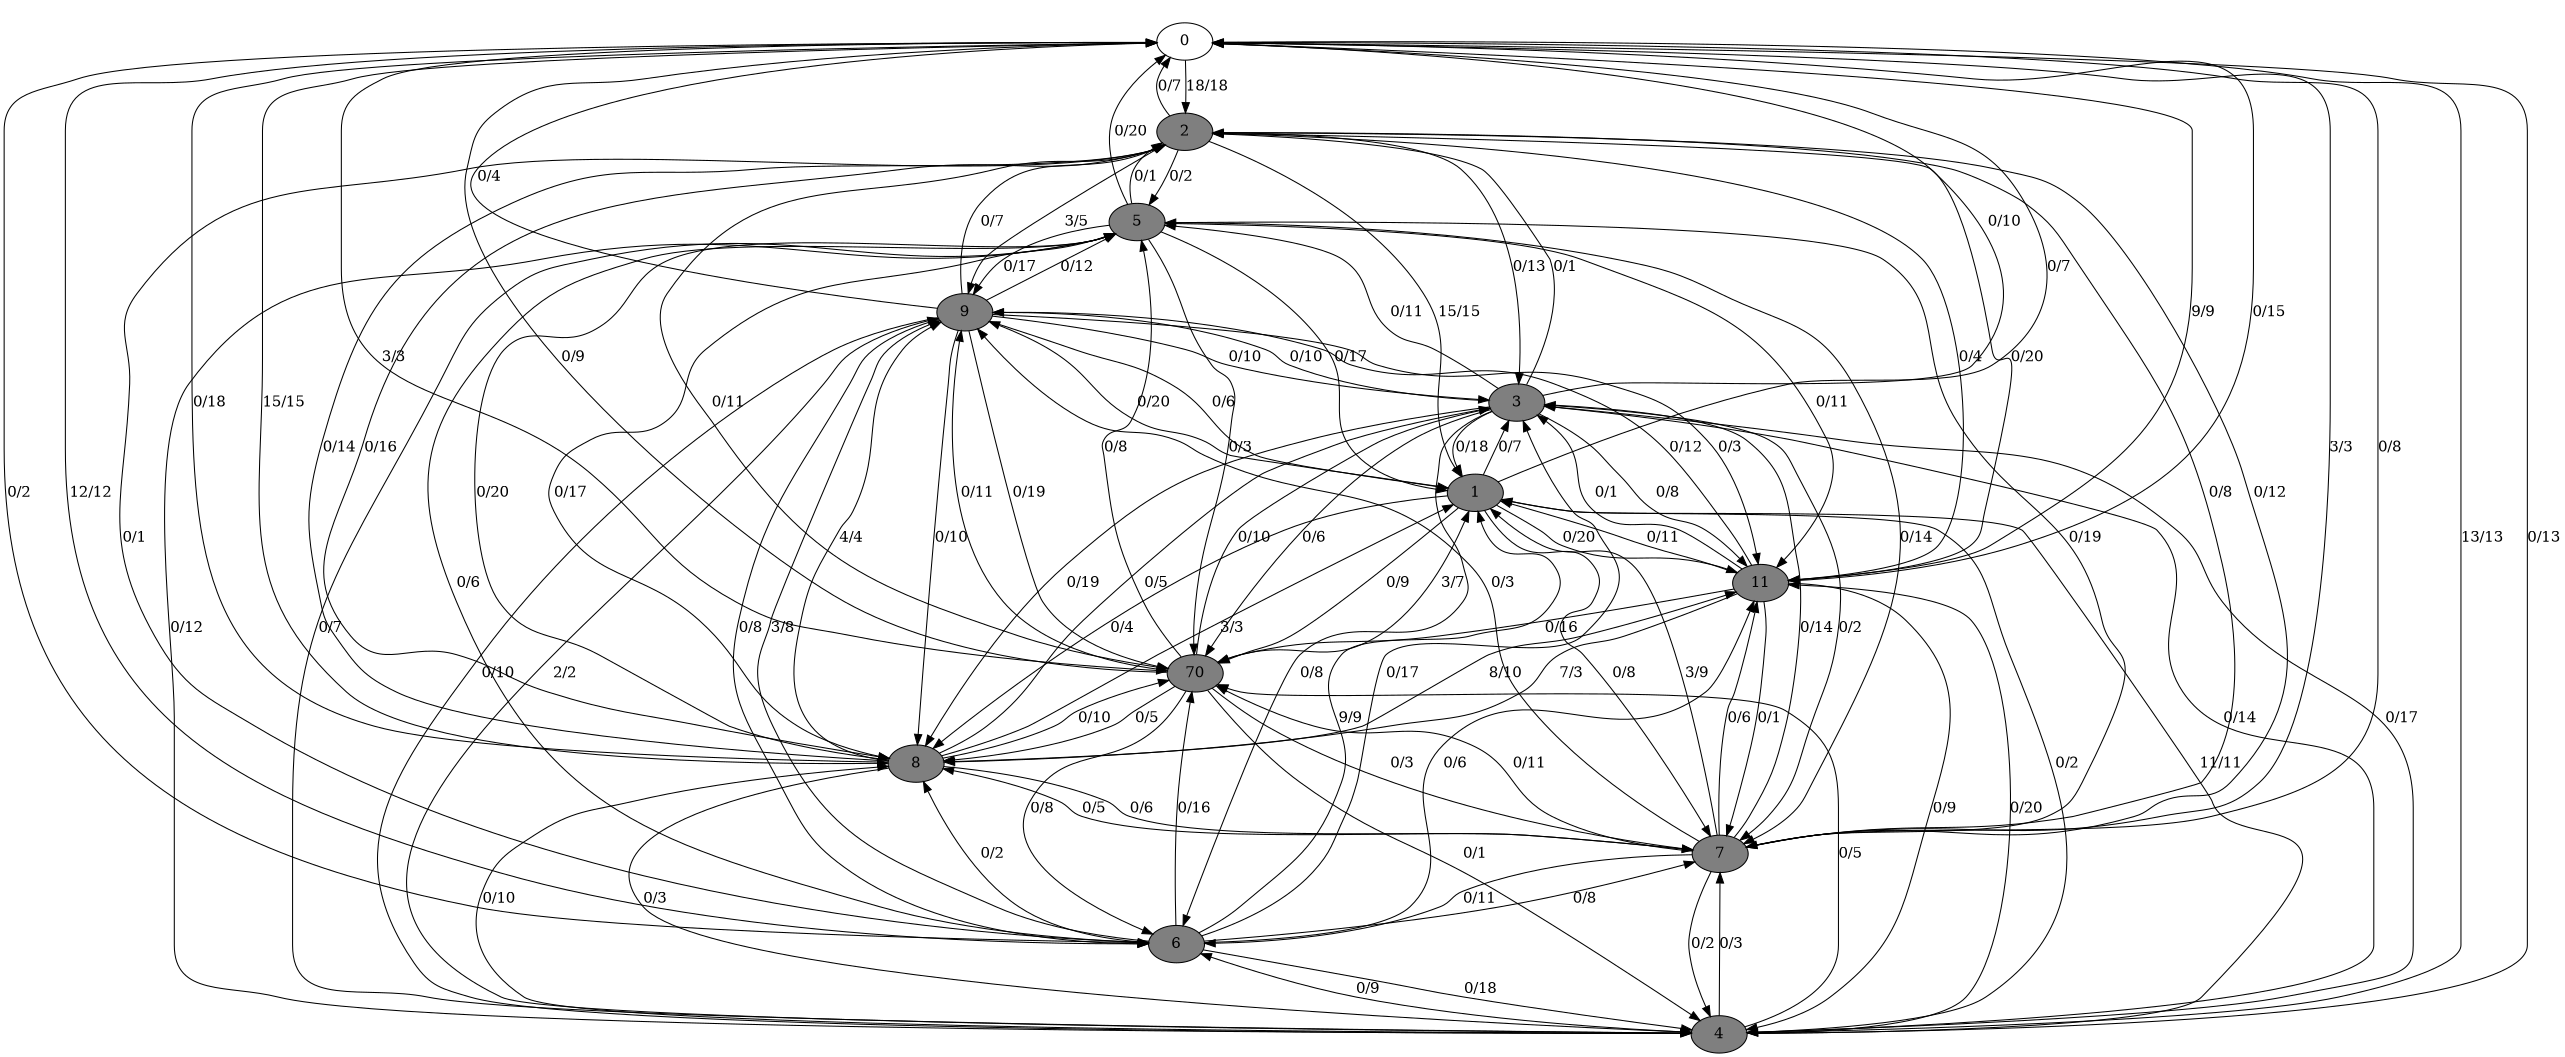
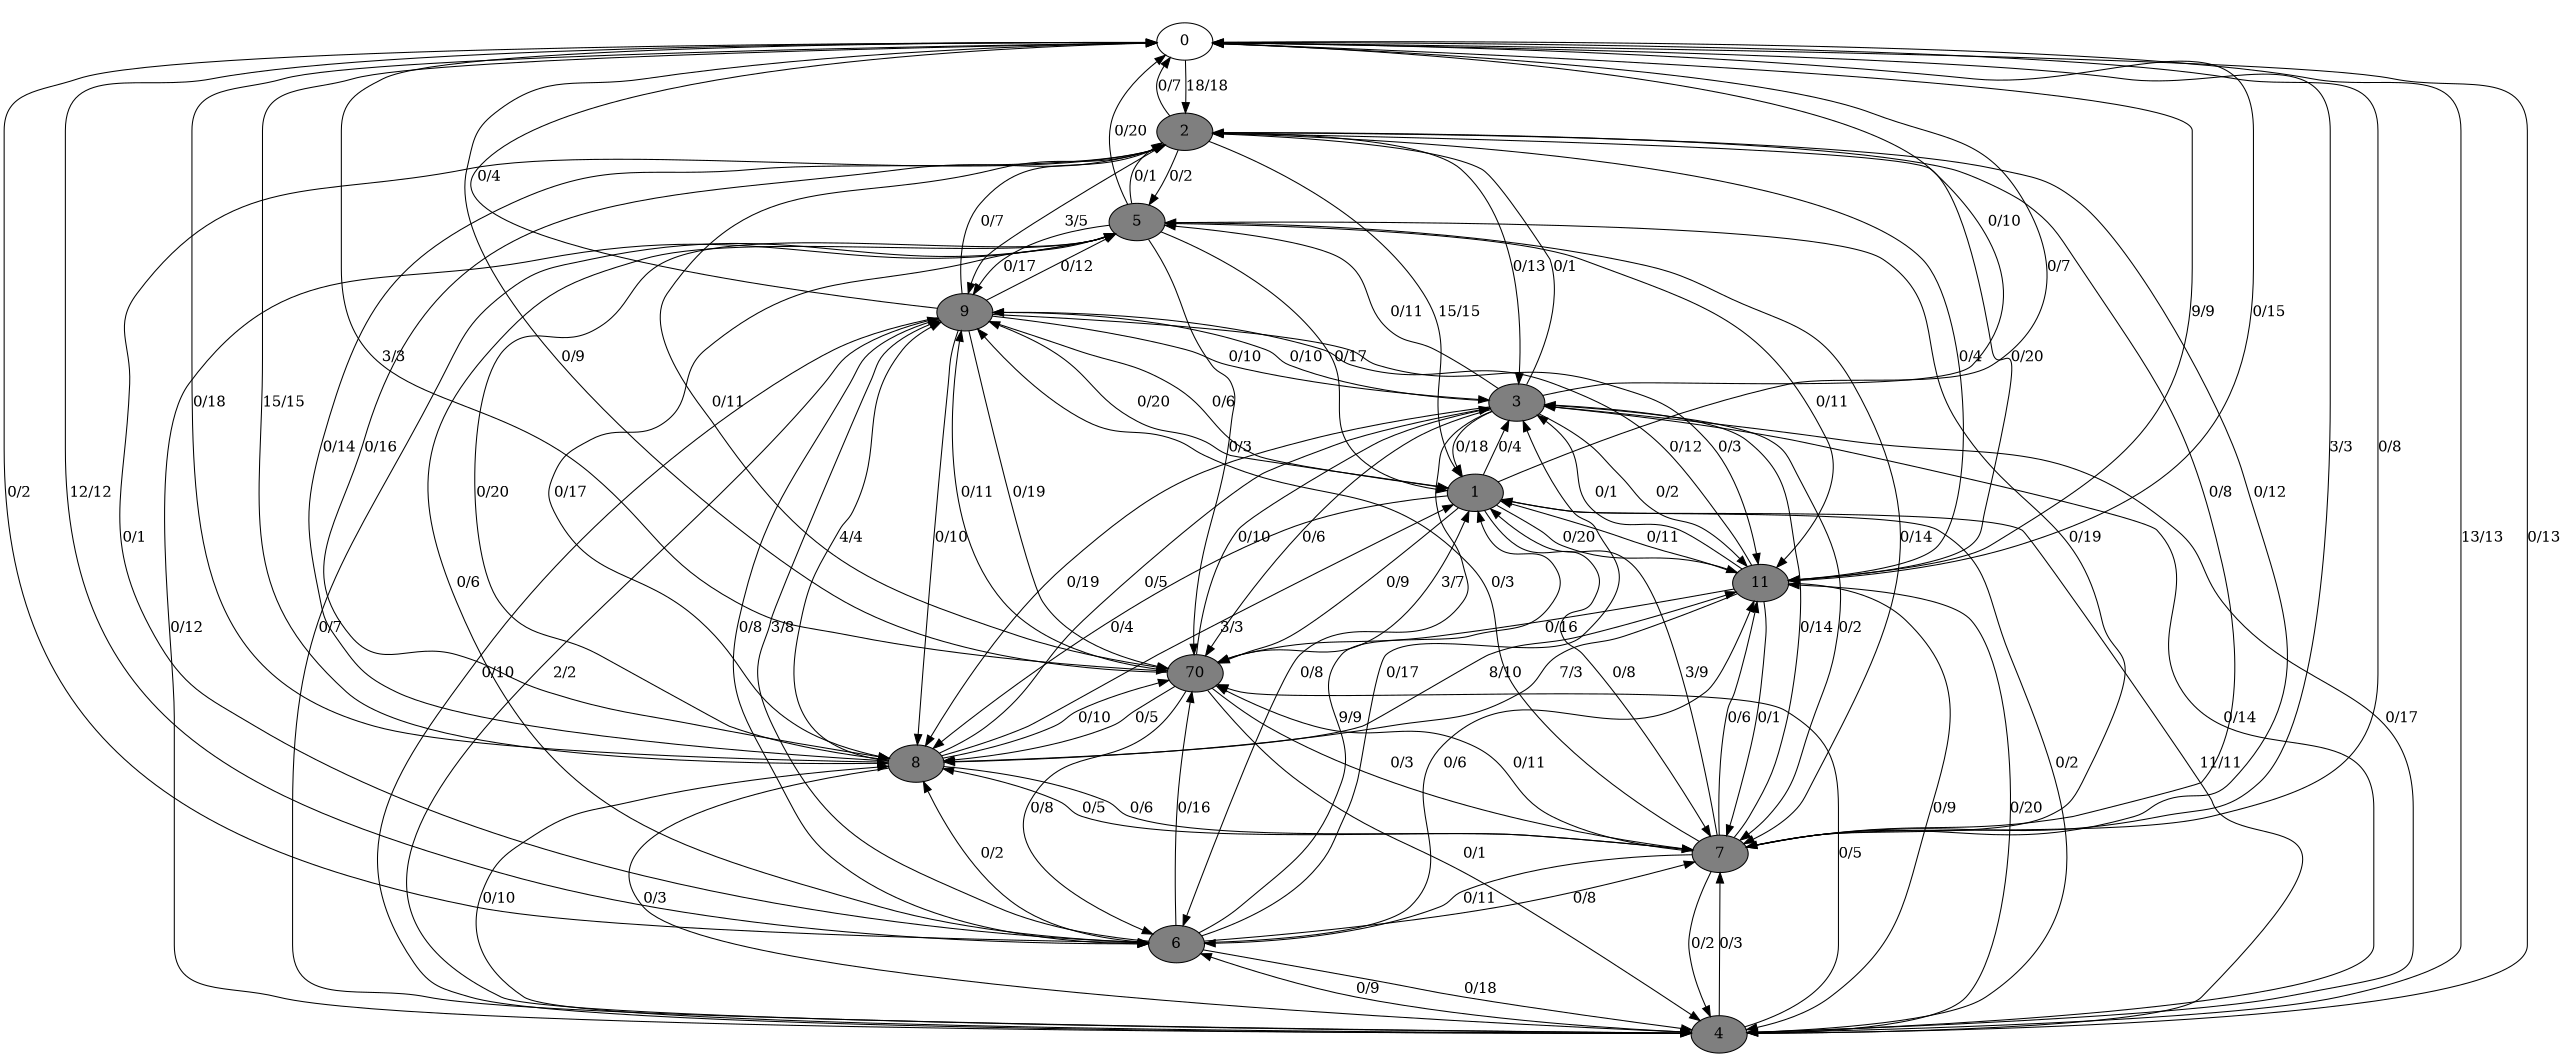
(1510, 448) -> (1510, 448)
(1104, 453) -> none
(1668, 493) -> (1668, 493)
